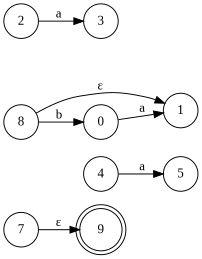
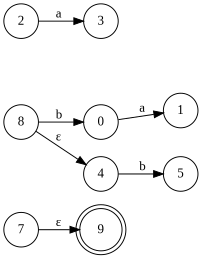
(94, 94) -> (57, 145)
(143, 167) -> (143, 167)
